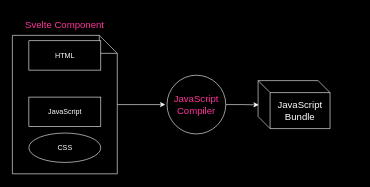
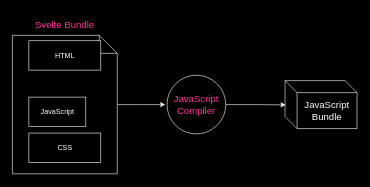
(65, 25) -> (65, 25)
(294, 105) -> (321, 105)
(65, 112) -> (57, 112)
(65, 148) -> (65, 148)
